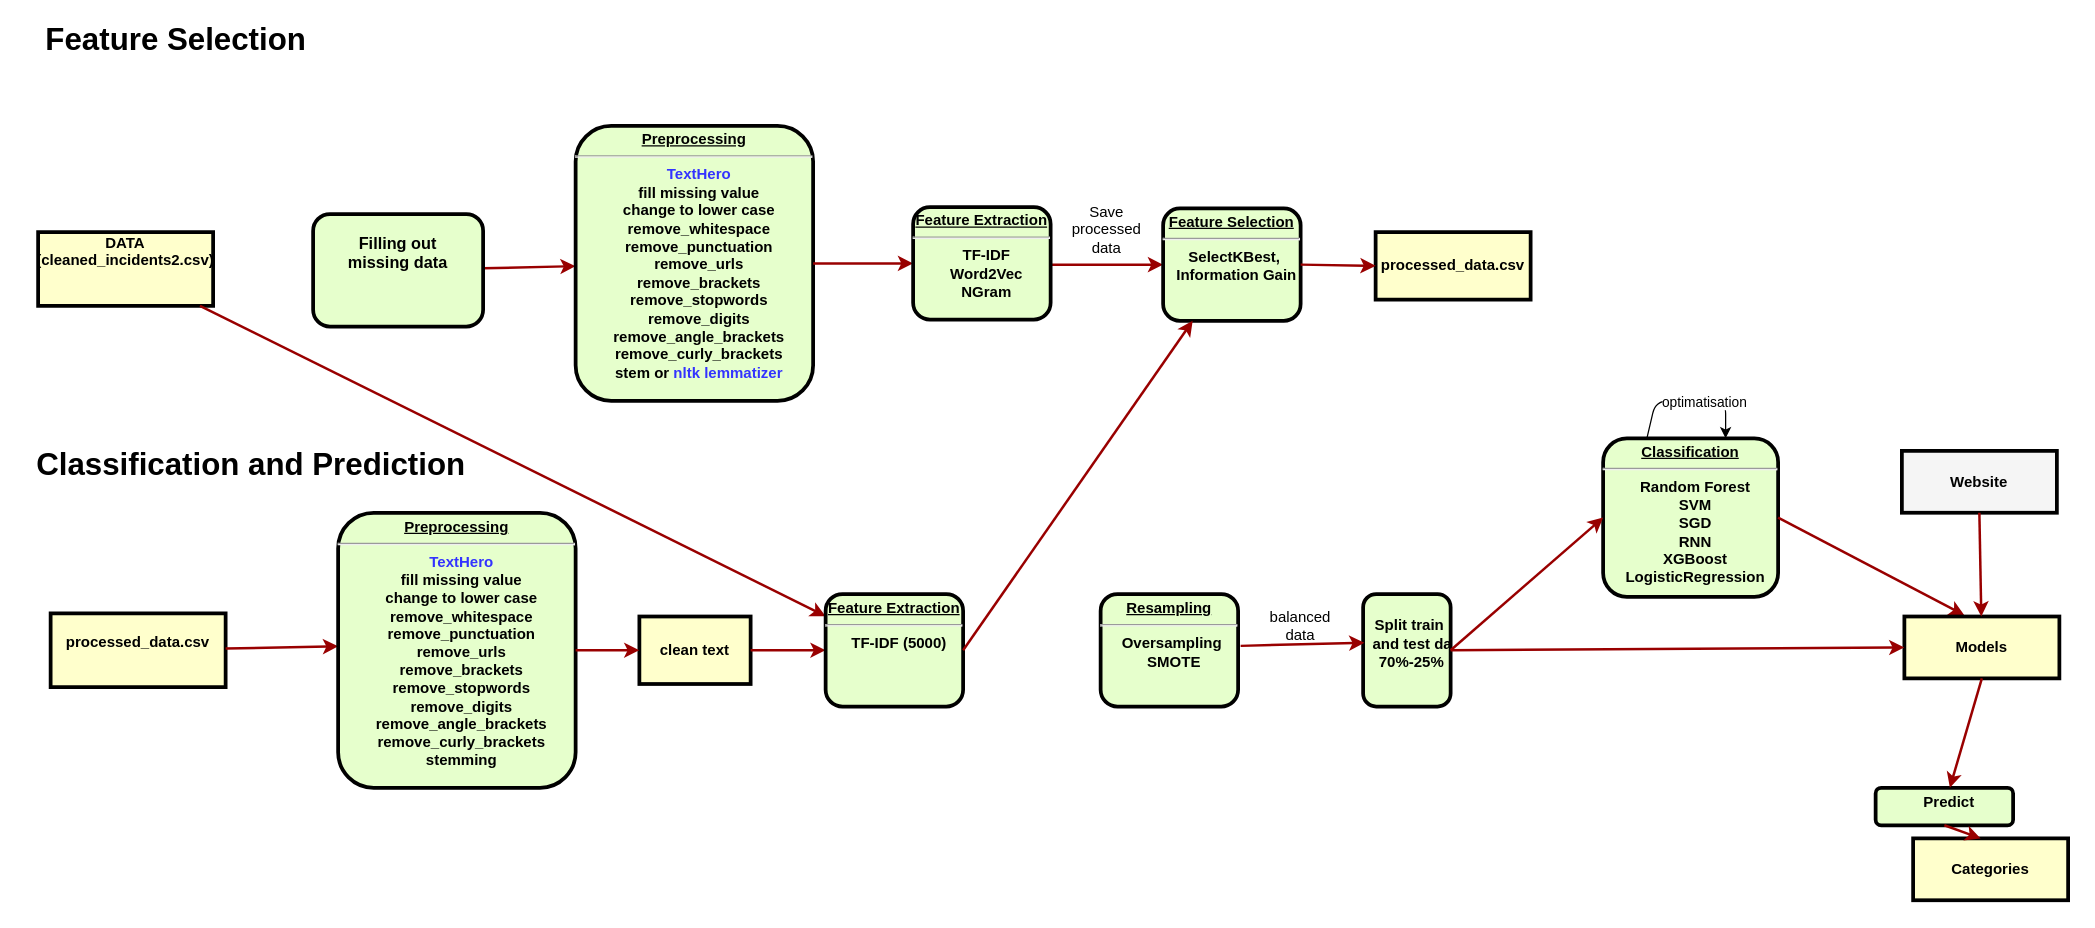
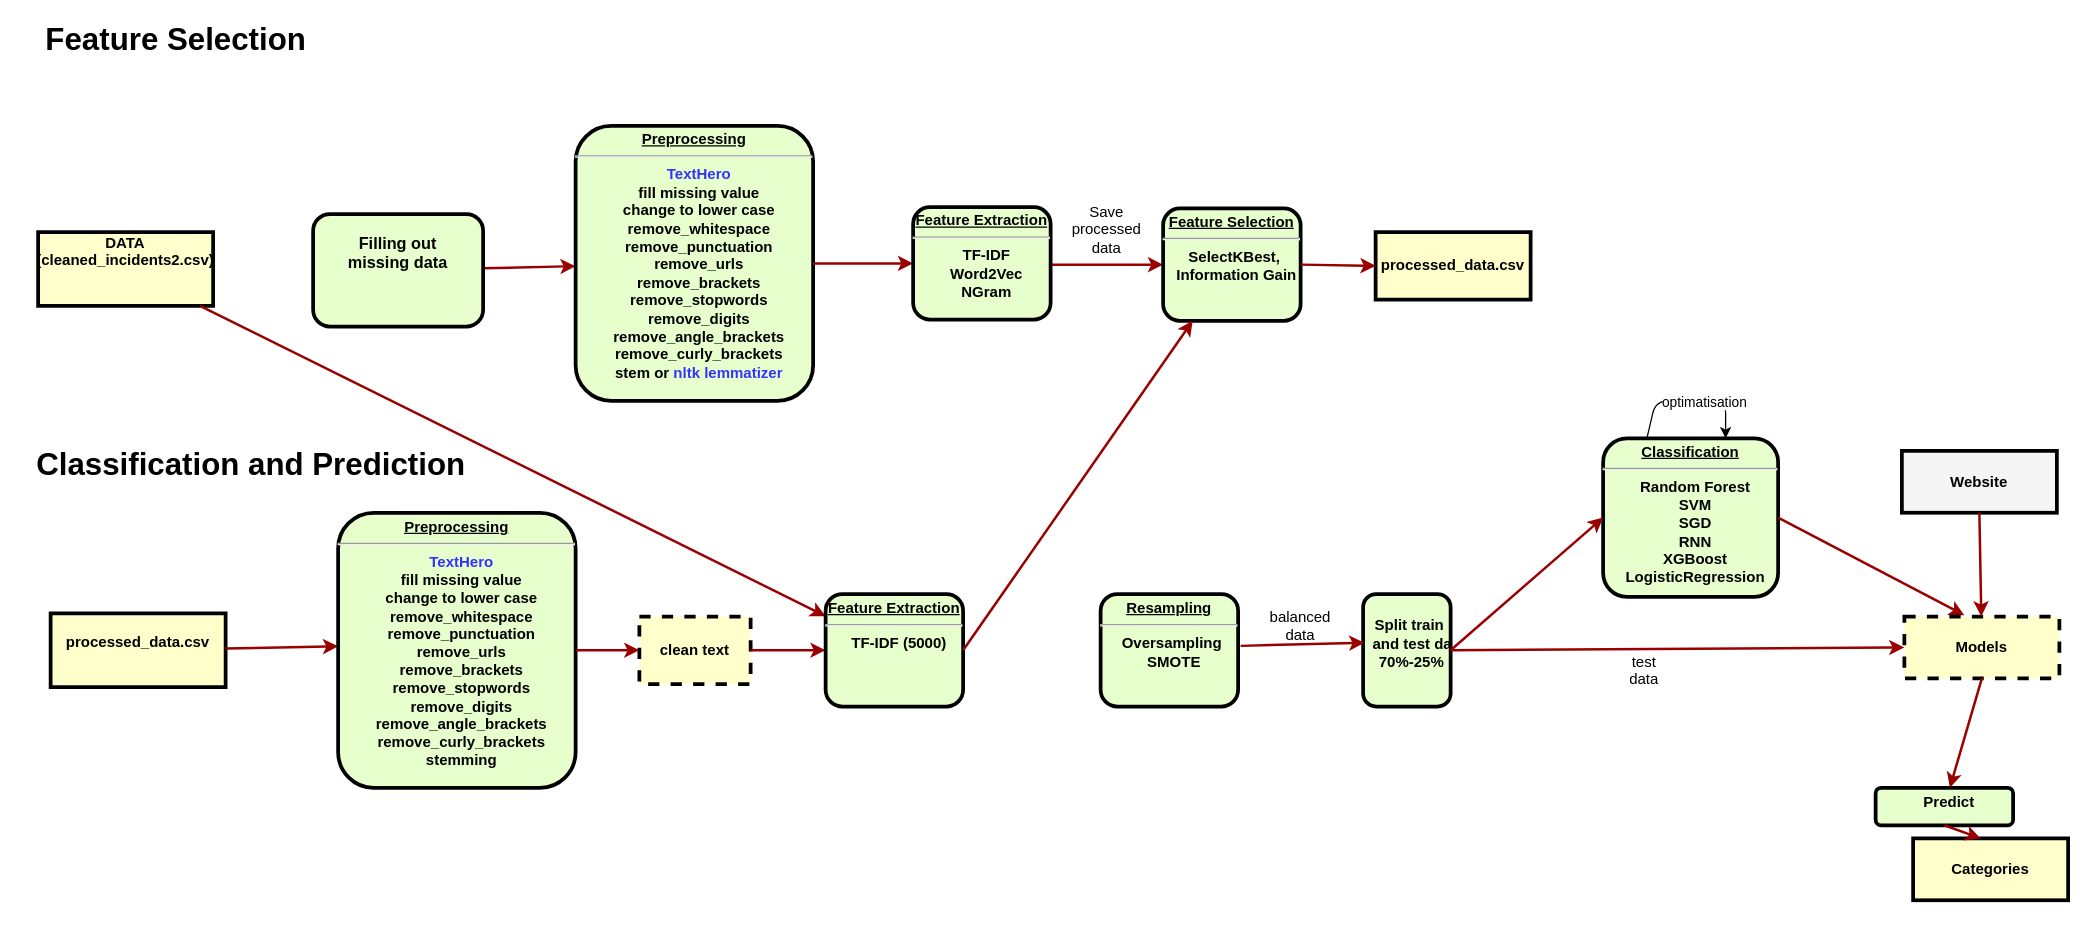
(1982, 647) -> (1982, 647)
(695, 650) -> (695, 650)
none -> (1644, 666)
